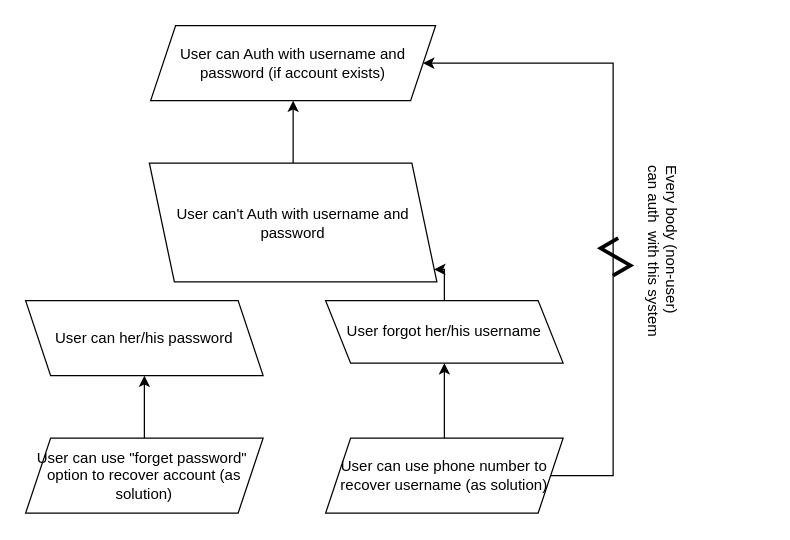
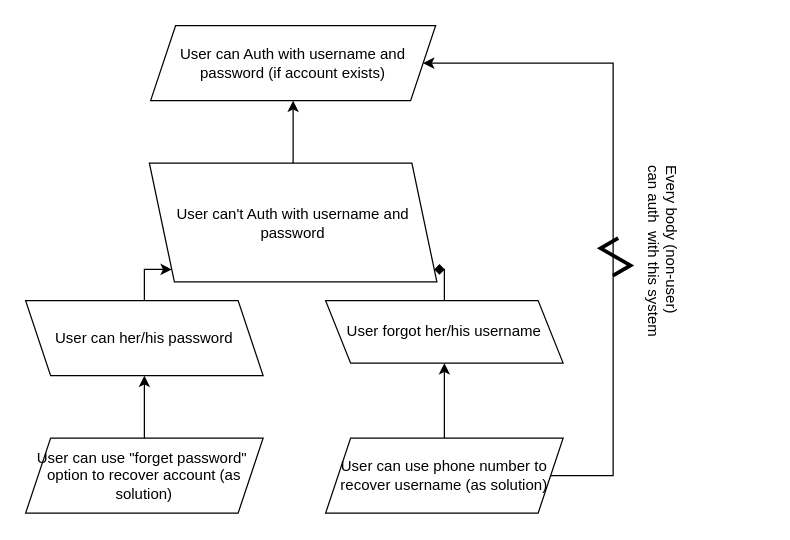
(444, 271) -> (444, 272)
none -> (144, 275)
